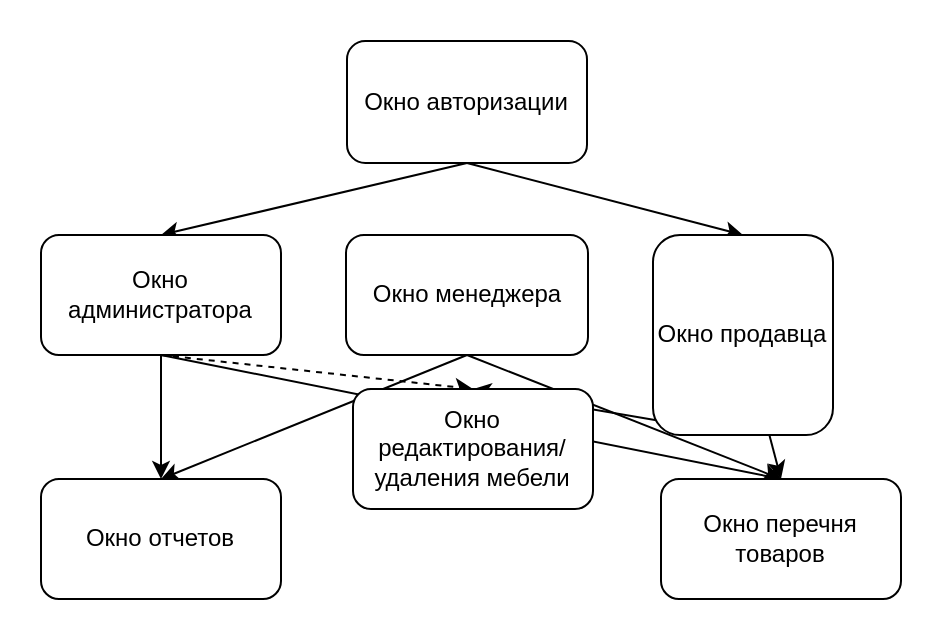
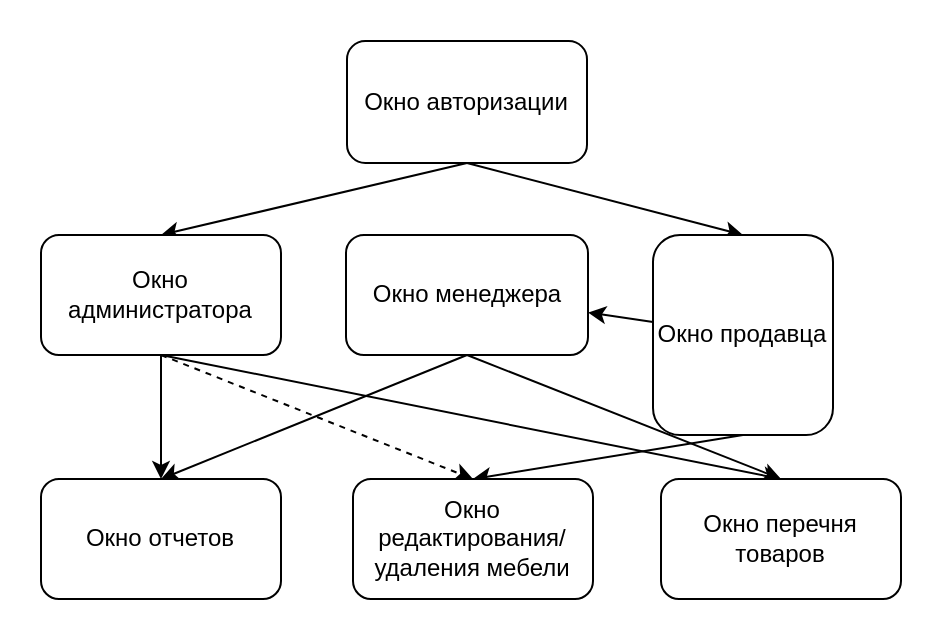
(473, 449) -> (473, 539)
(633, 449) -> (633, 449)
(774, 451) -> (627, 318)
